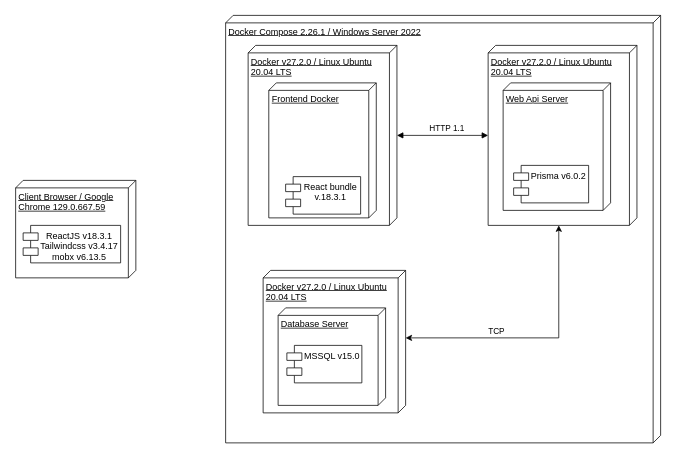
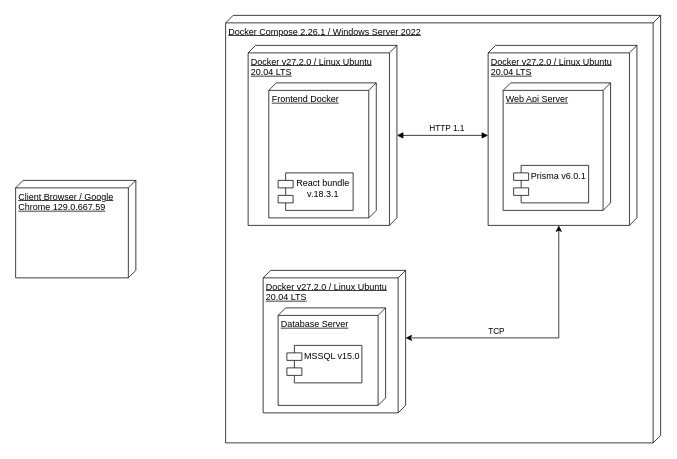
(558, 176) -> (558, 176)
(323, 195) -> (315, 192)
(72, 244) -> none
